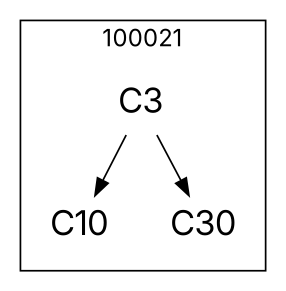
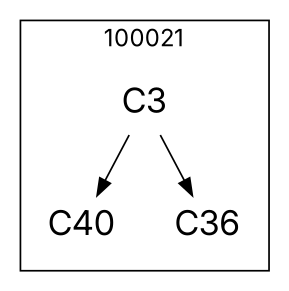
(80, 226) -> (82, 226)
(204, 226) -> (208, 226)
